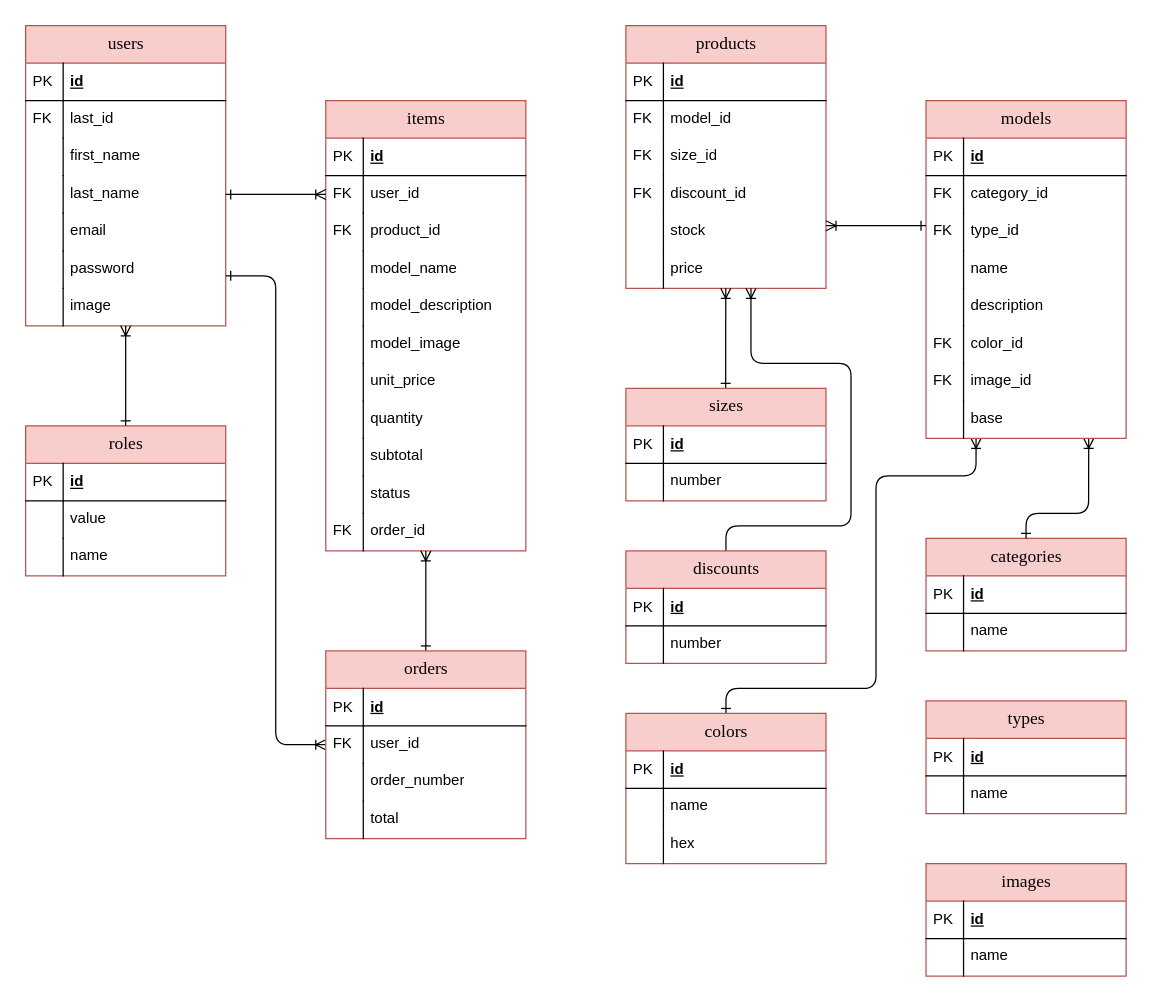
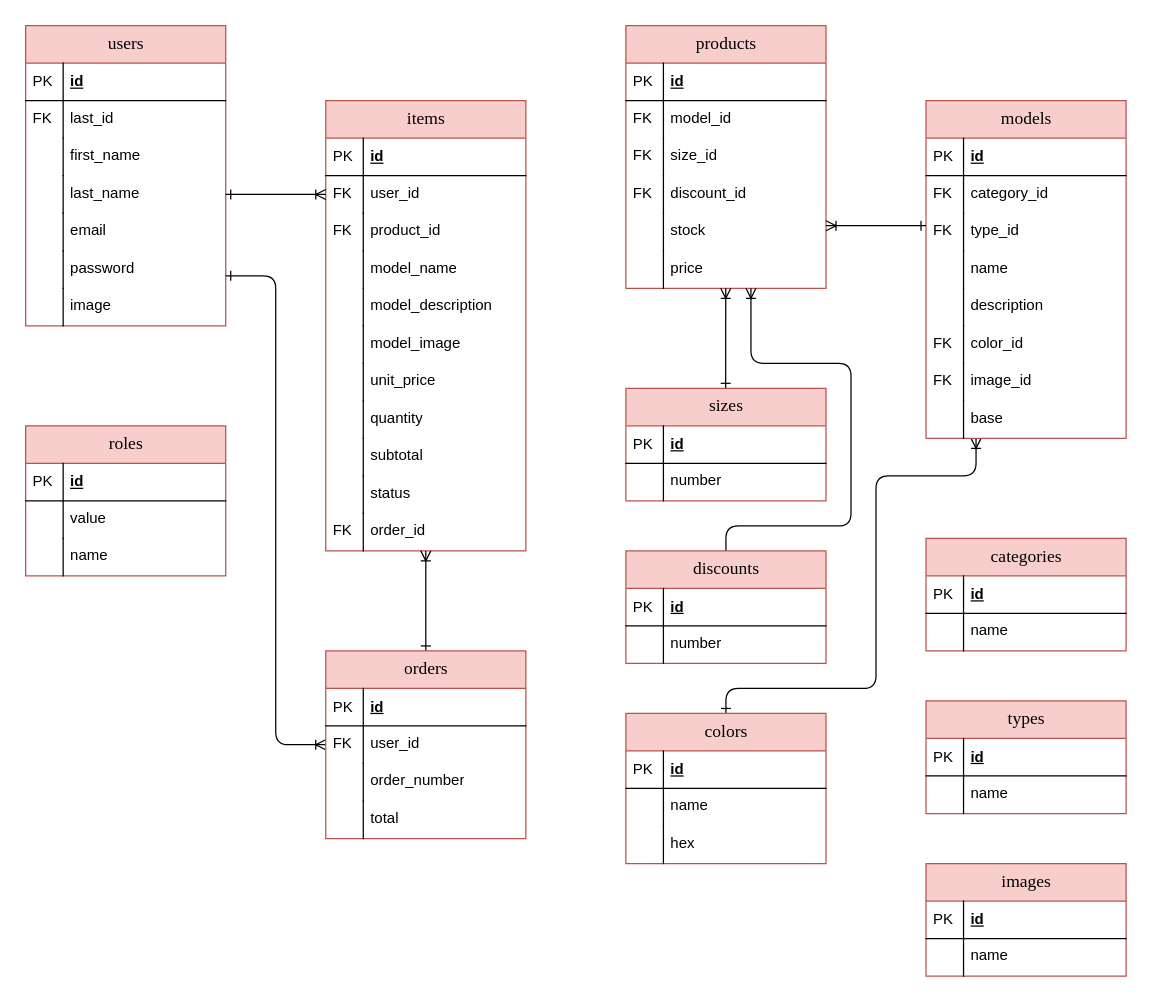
(126, 377) -> none
(1082, 512) -> none
